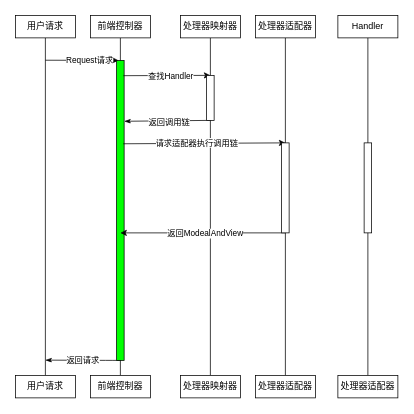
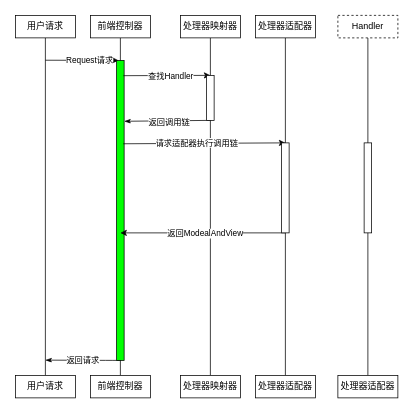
(368, 27) -> (368, 27)
